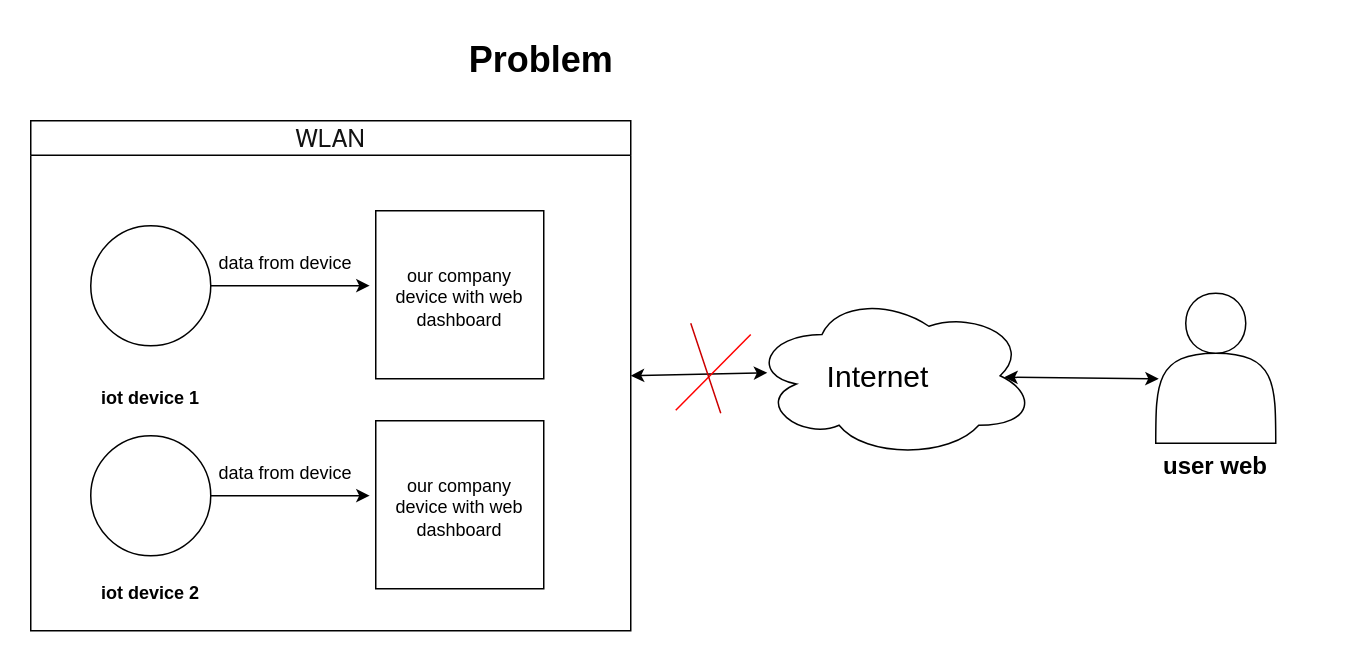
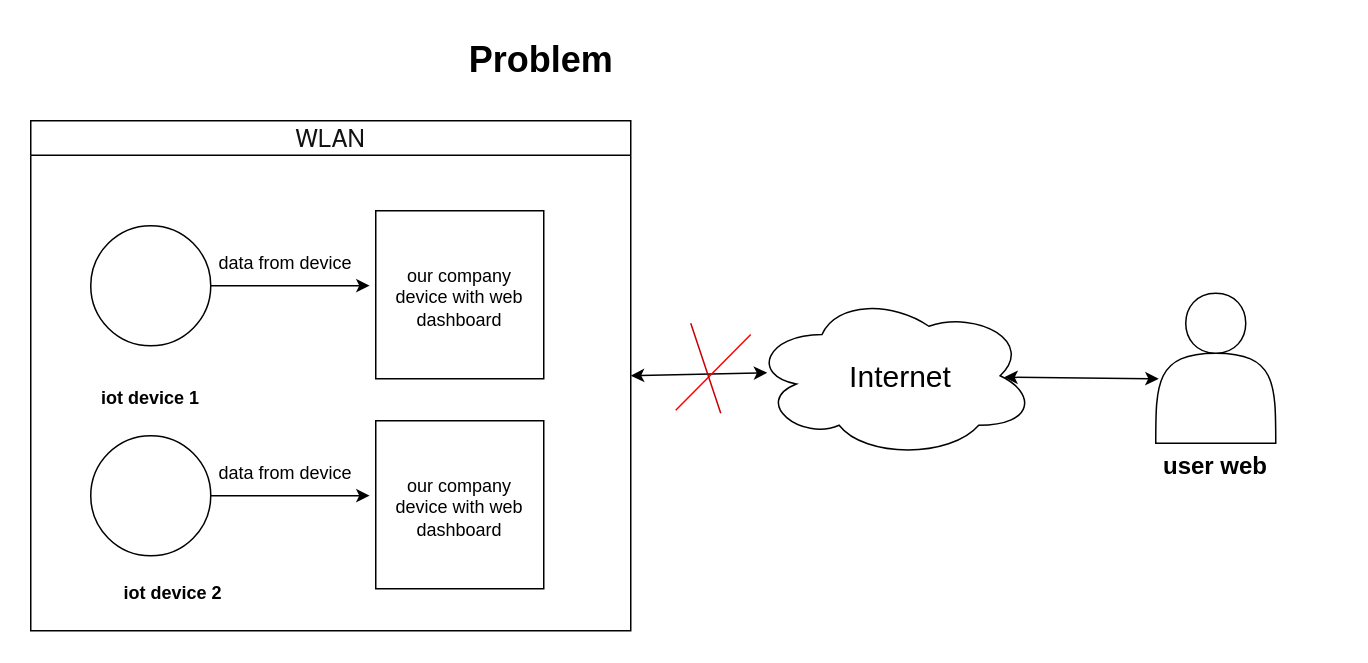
(878, 376) -> (901, 376)
(151, 593) -> (173, 593)
